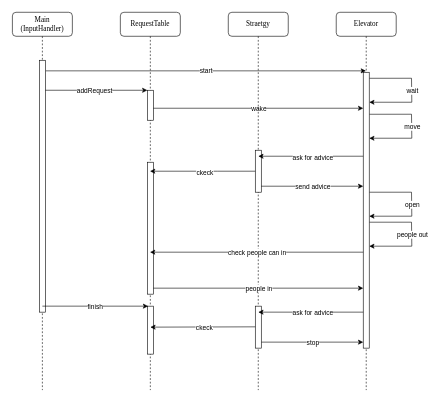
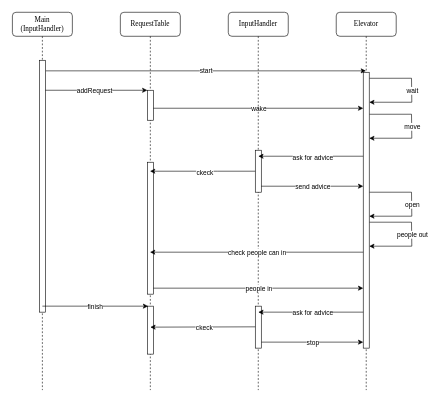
(258, 24) -> (258, 24)
